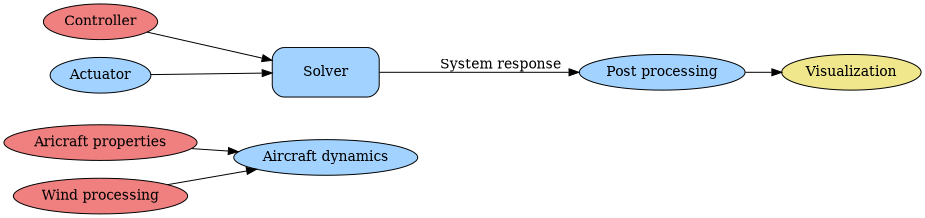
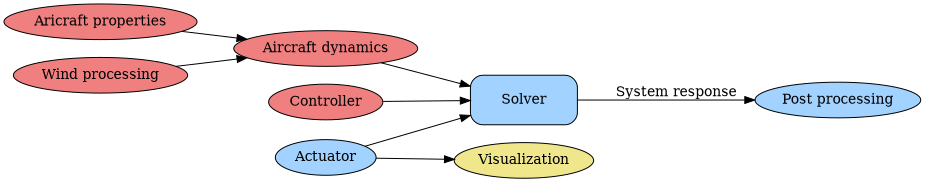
(758, 72) -> (410, 159)
none -> (421, 73)
(326, 157) -> (326, 49)
